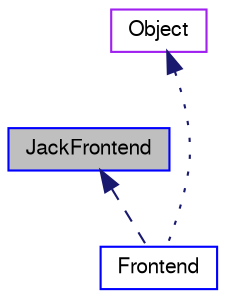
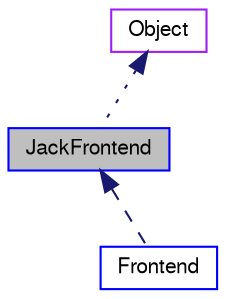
(190, 160) -> (118, 100)
